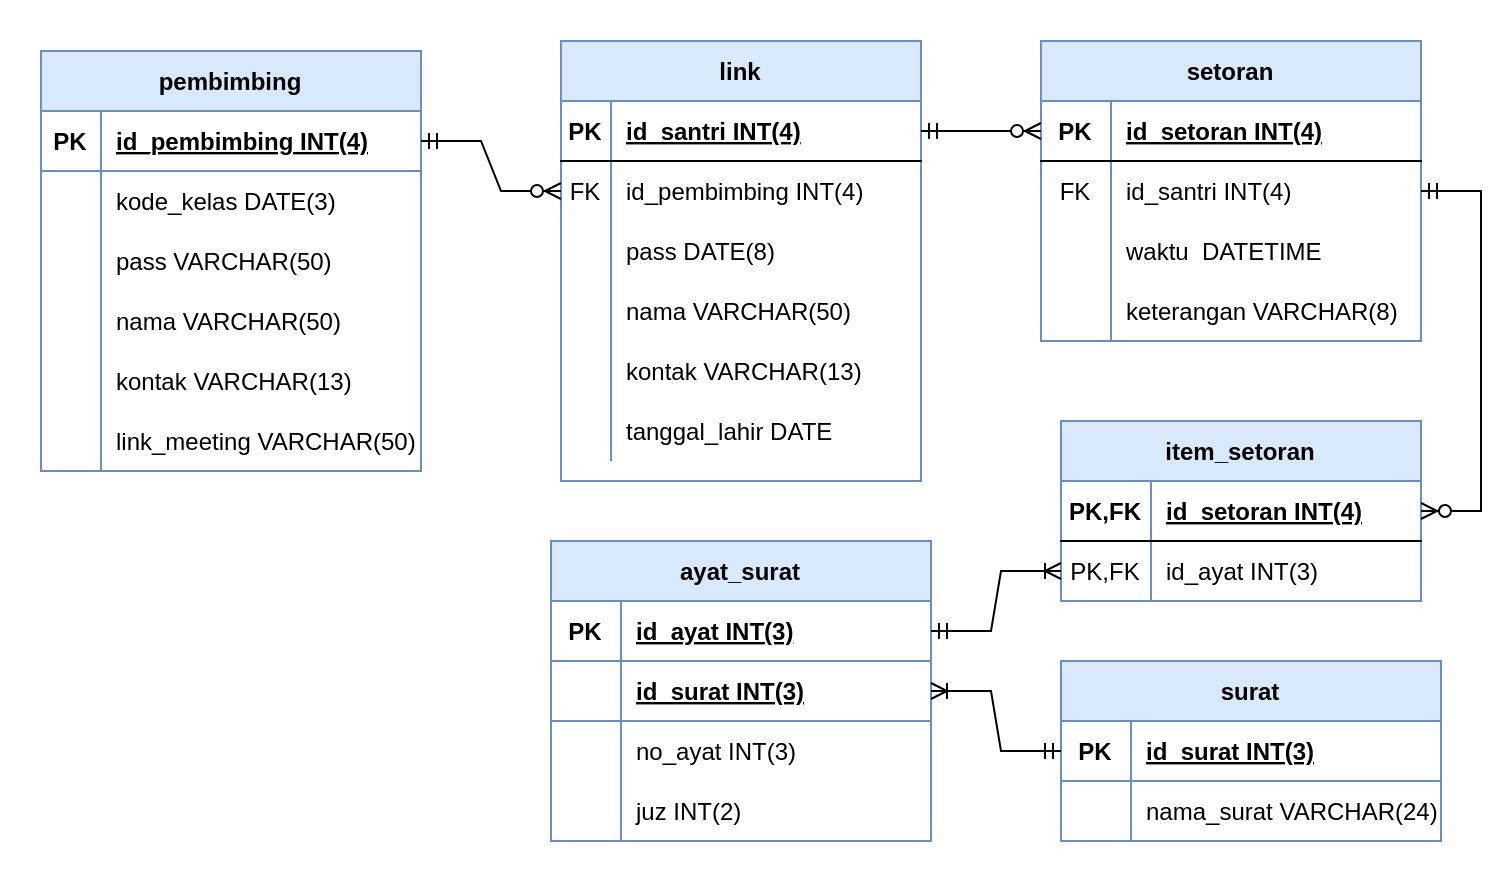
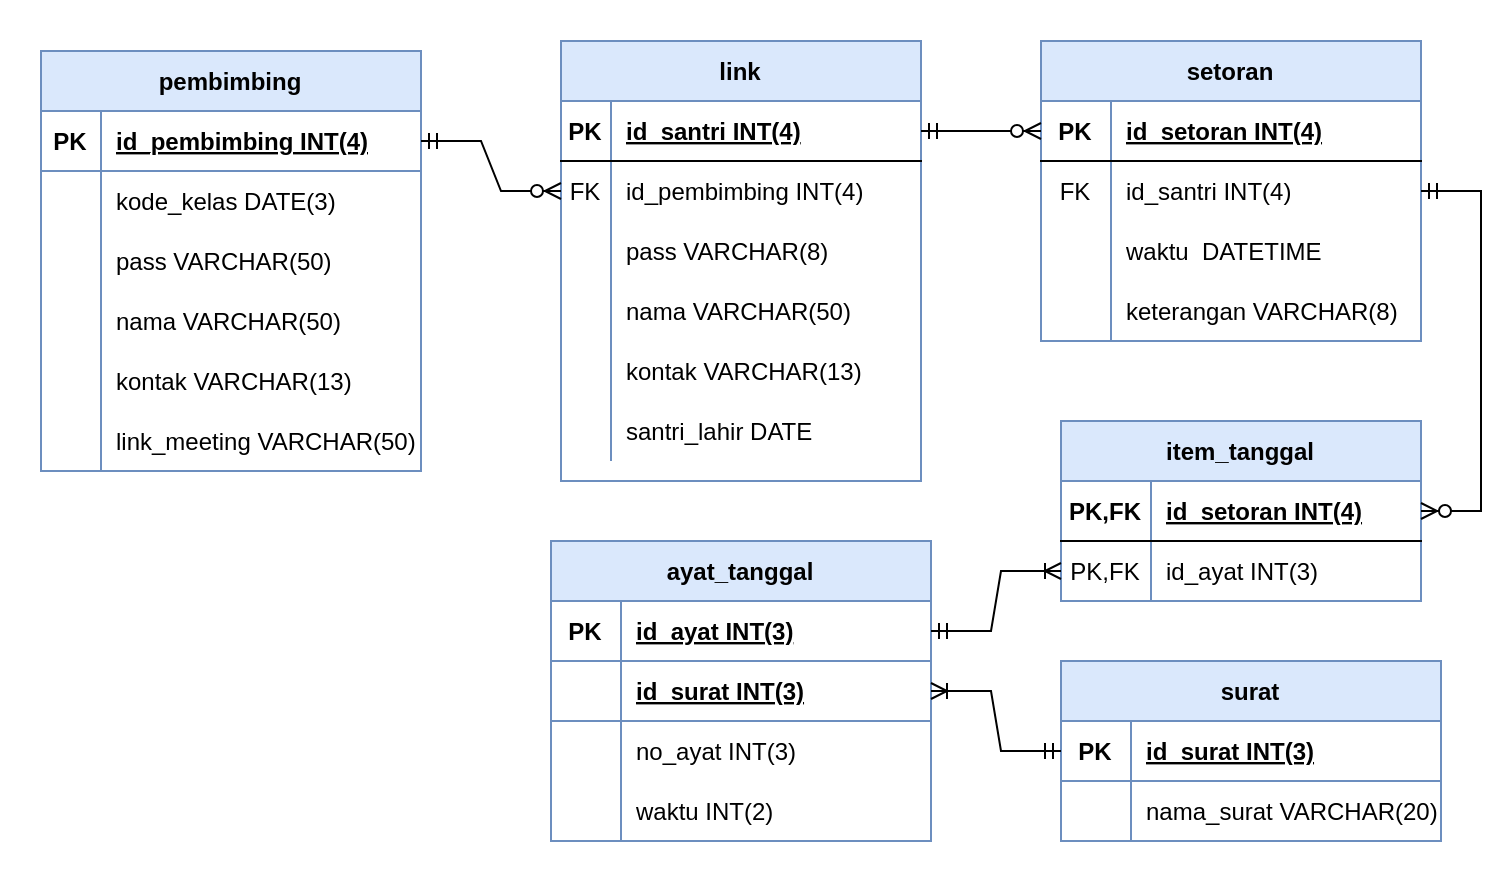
(704, 252) -> (724, 252)
(734, 432) -> (728, 432)
(1240, 452) -> (1240, 452)
(740, 572) -> (740, 572)
(700, 812) -> (714, 812)
(1291, 812) -> (1291, 812)
